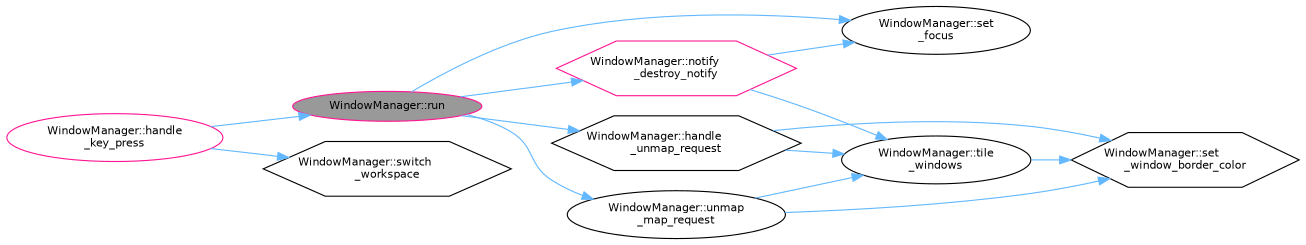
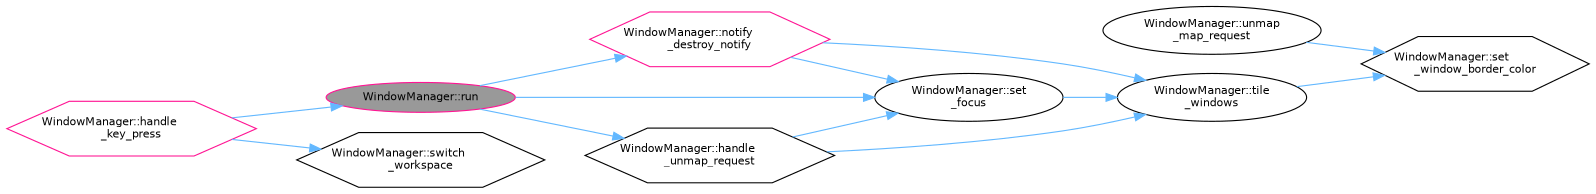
(937, 122) -> (840, 126)
(115, 138) -> (132, 129)
(529, 150) -> none
(804, 188) -> (1085, 97)
